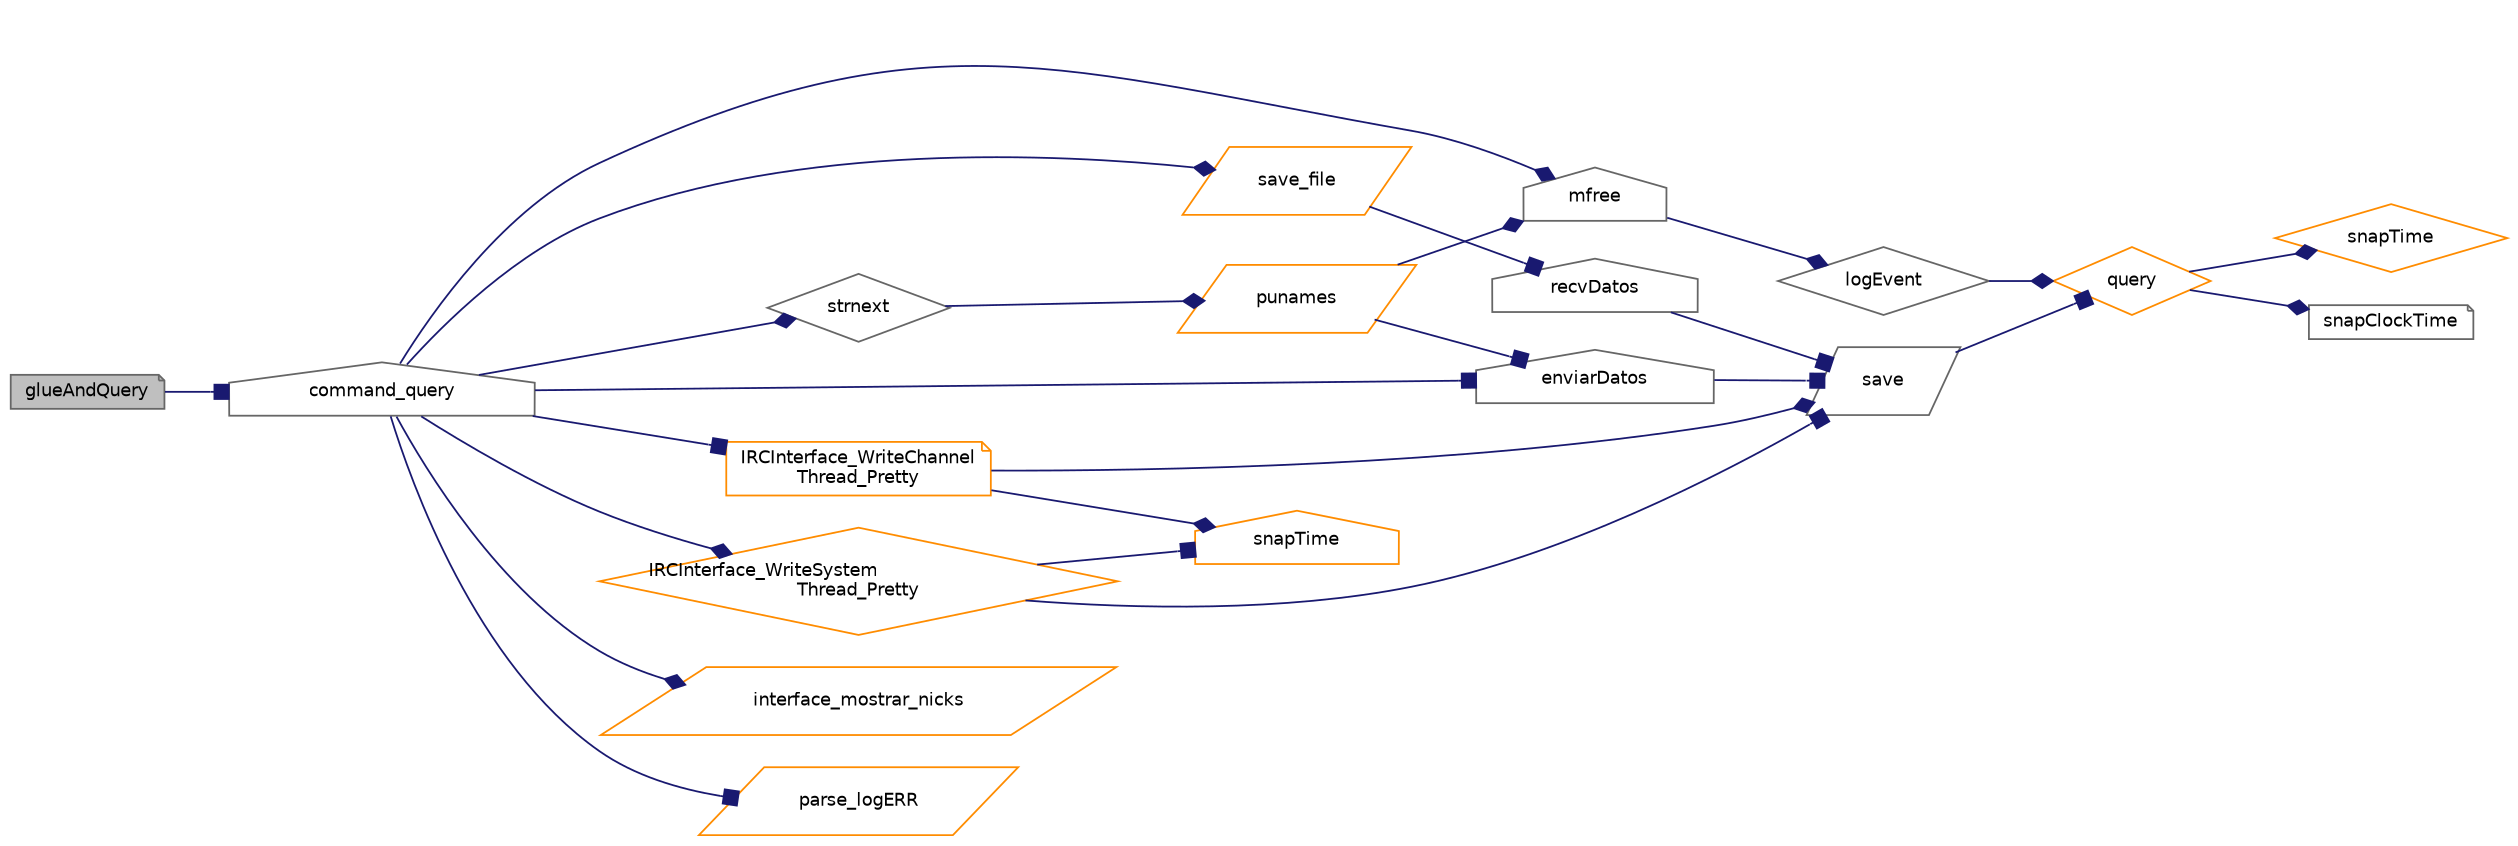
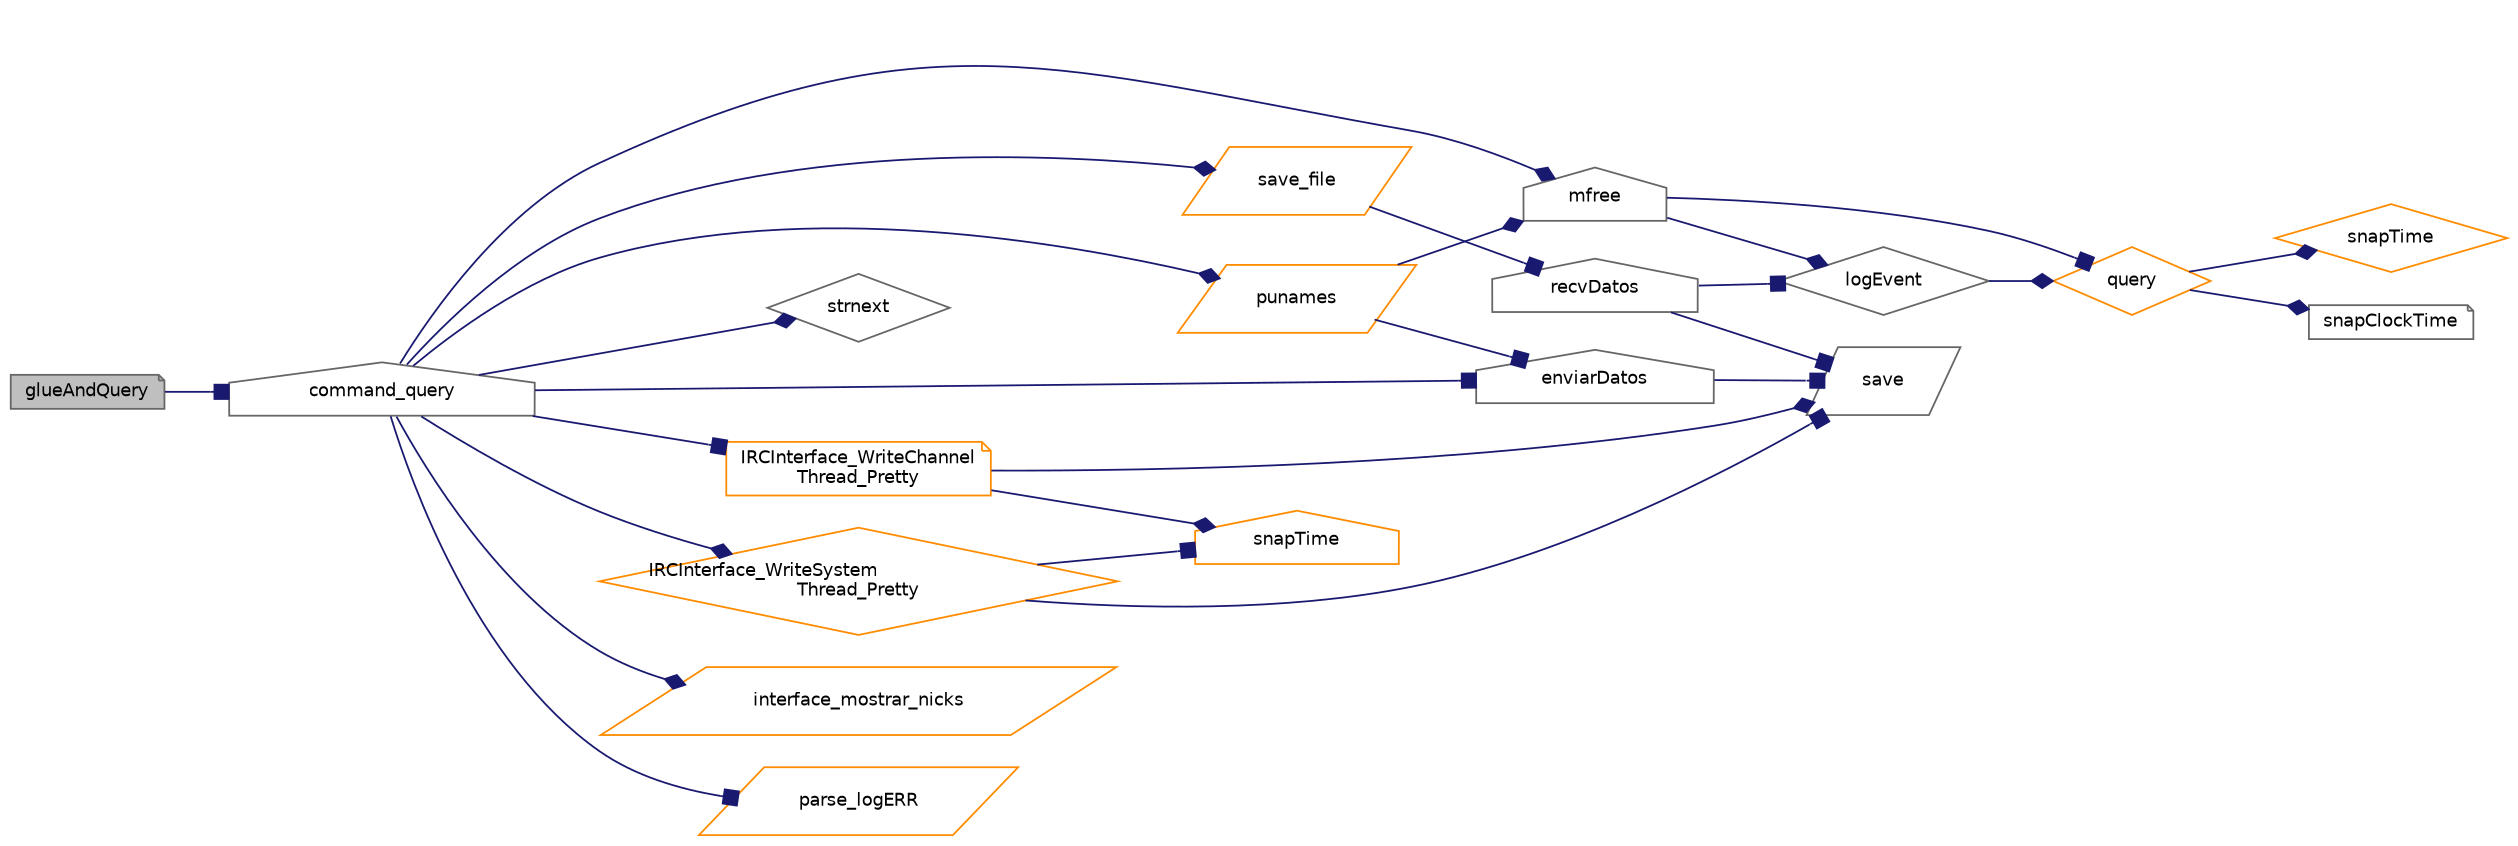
none -> (1733, 285)
(1064, 304) -> (791, 230)
(2015, 328) -> (1873, 212)
